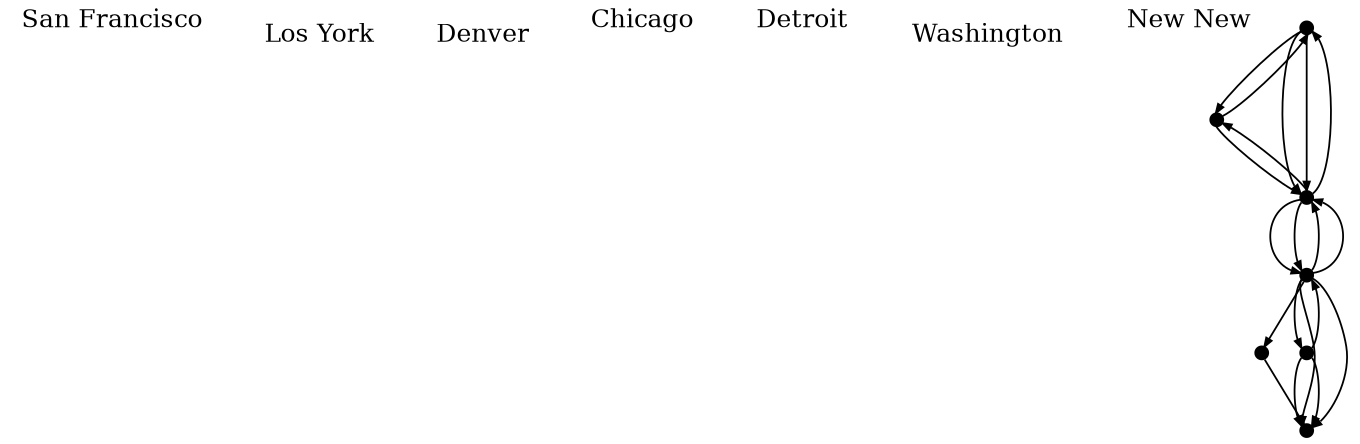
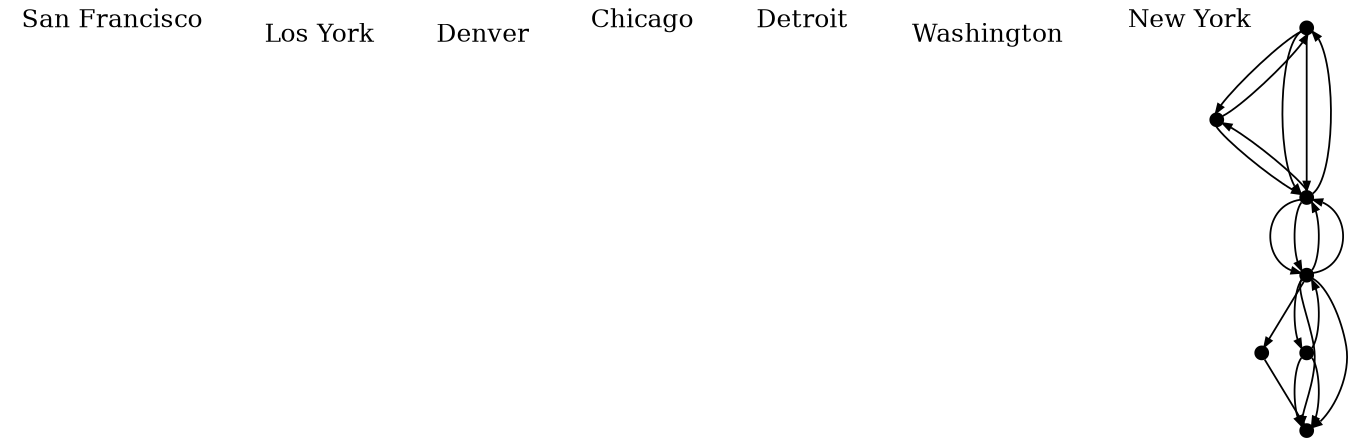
(1190, 28) -> (1190, 28)
